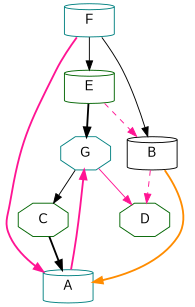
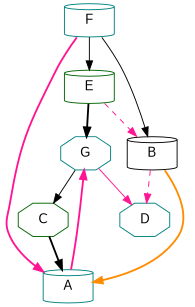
(145, 220) -> (145, 220)
